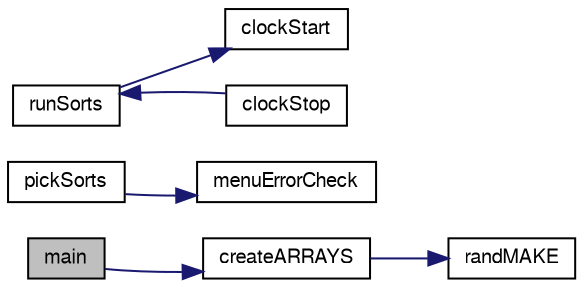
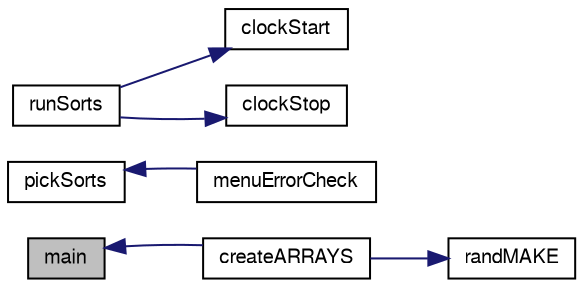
(183, 92) -> (162, 119)
(151, 195) -> (171, 168)
(143, 271) -> (164, 245)
